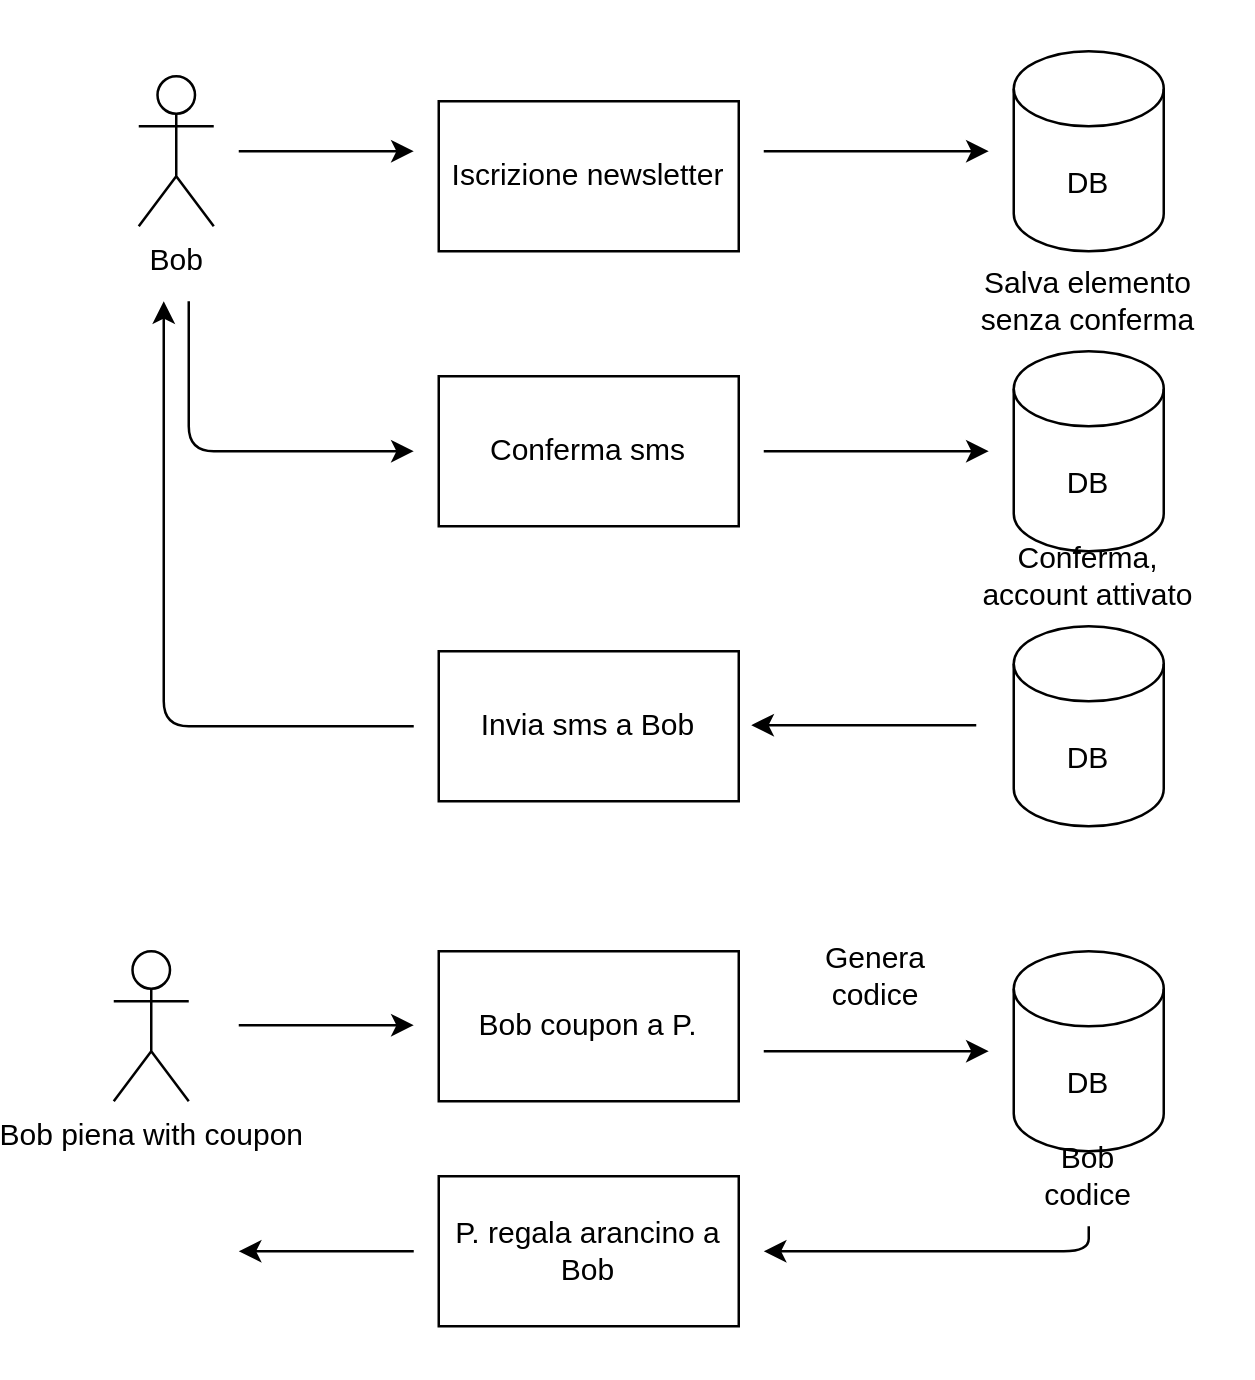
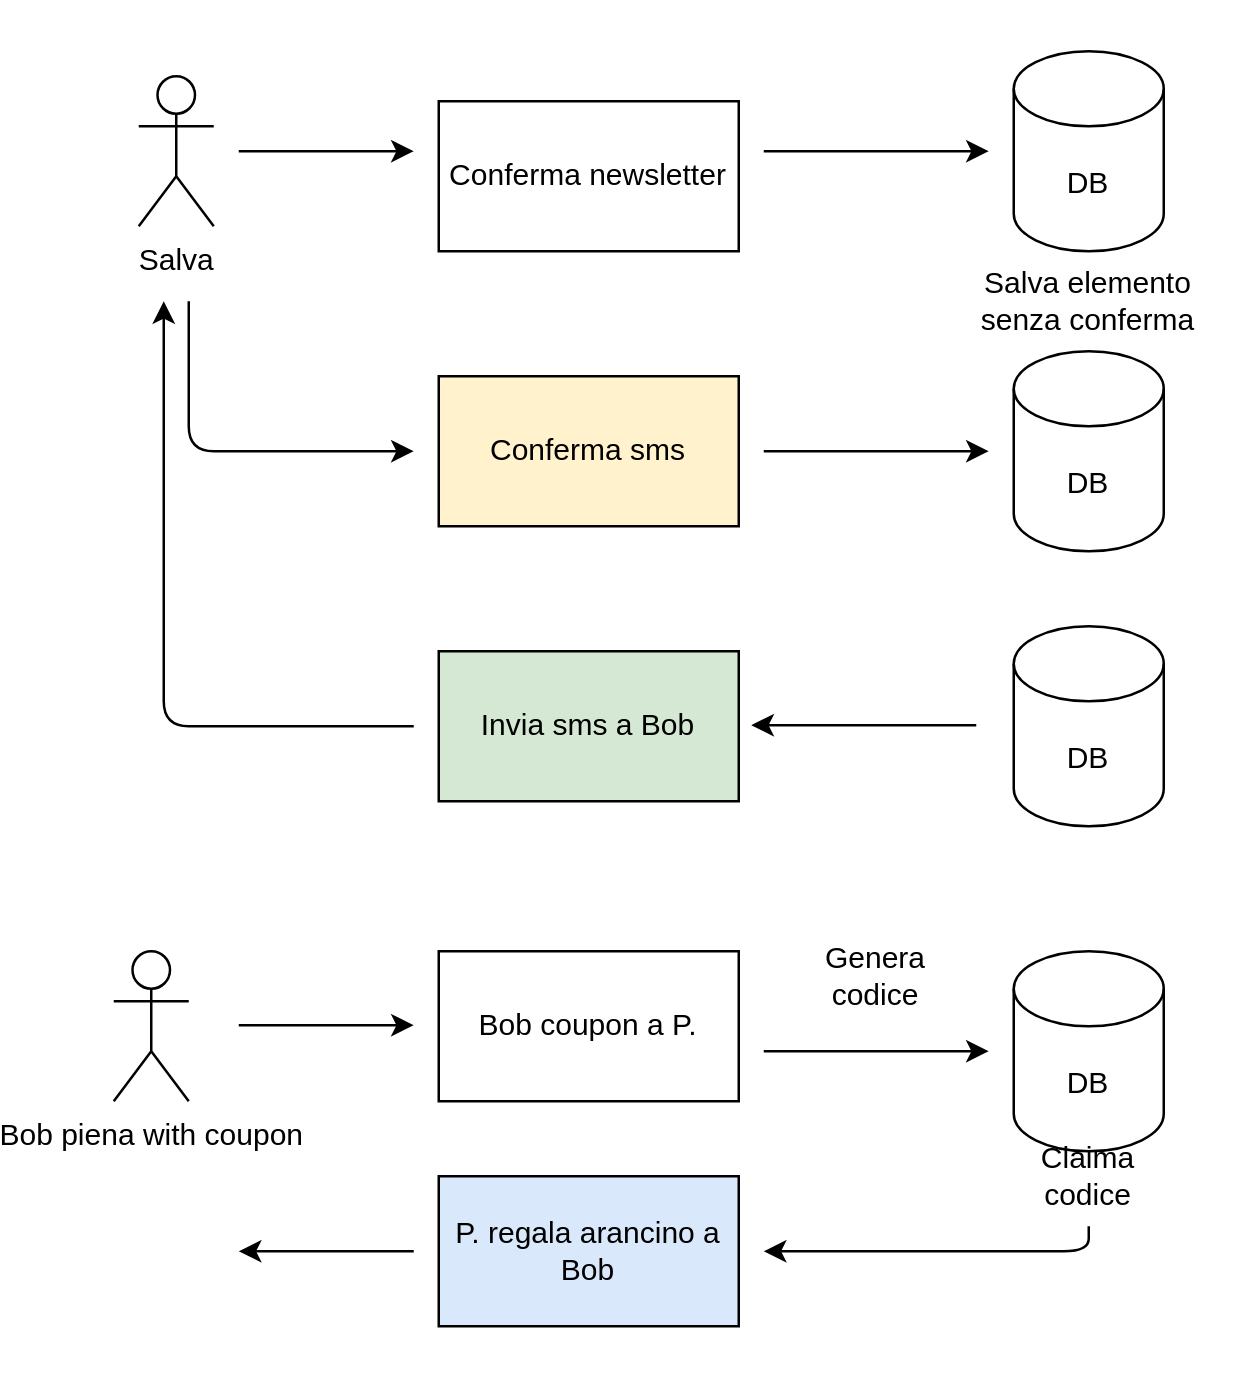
(589, 176) -> (589, 176)
(178, 262) -> (178, 262)
(589, 451) -> (589, 451)
(1089, 576) -> none
(589, 726) -> (589, 726)
(1089, 1176) -> (1089, 1176)
(589, 1251) -> (589, 1251)
